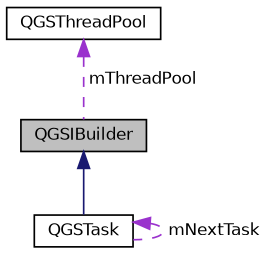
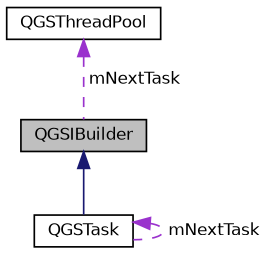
(141, 79) -> (132, 79)
